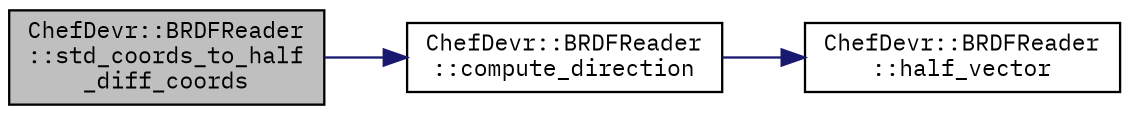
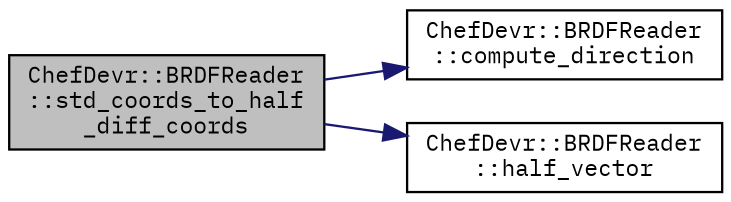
(752, 57) -> (354, 128)
